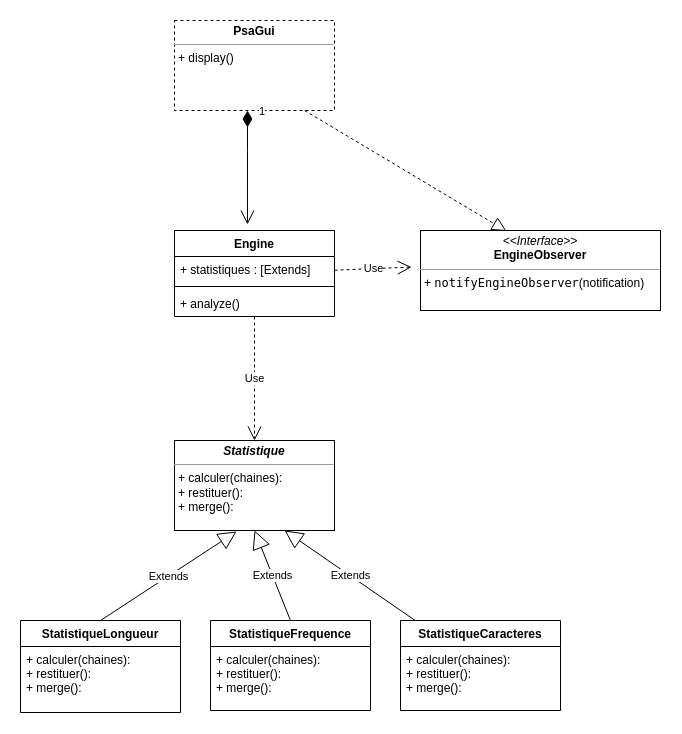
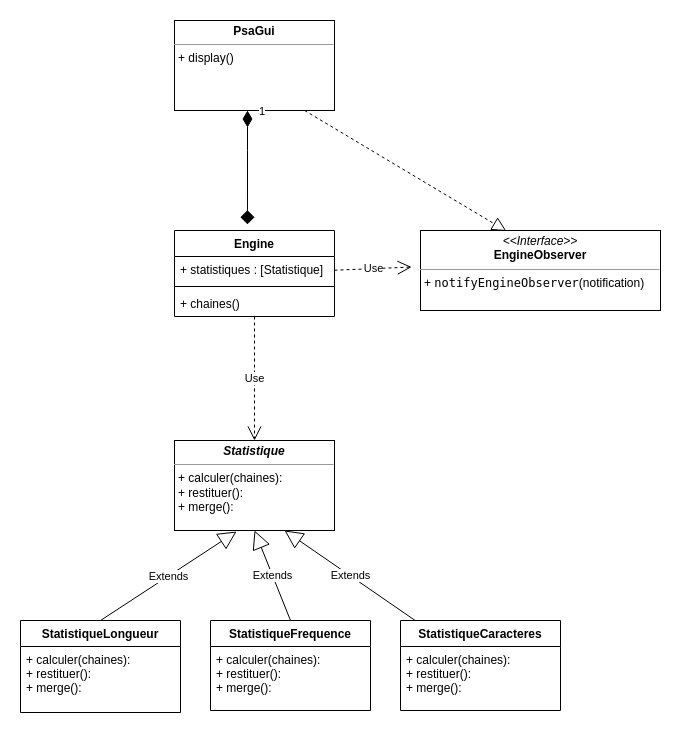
(255, 66) -> (255, 66)
(247, 215) -> (247, 210)
(258, 270) -> (268, 270)
(214, 304) -> (214, 304)
